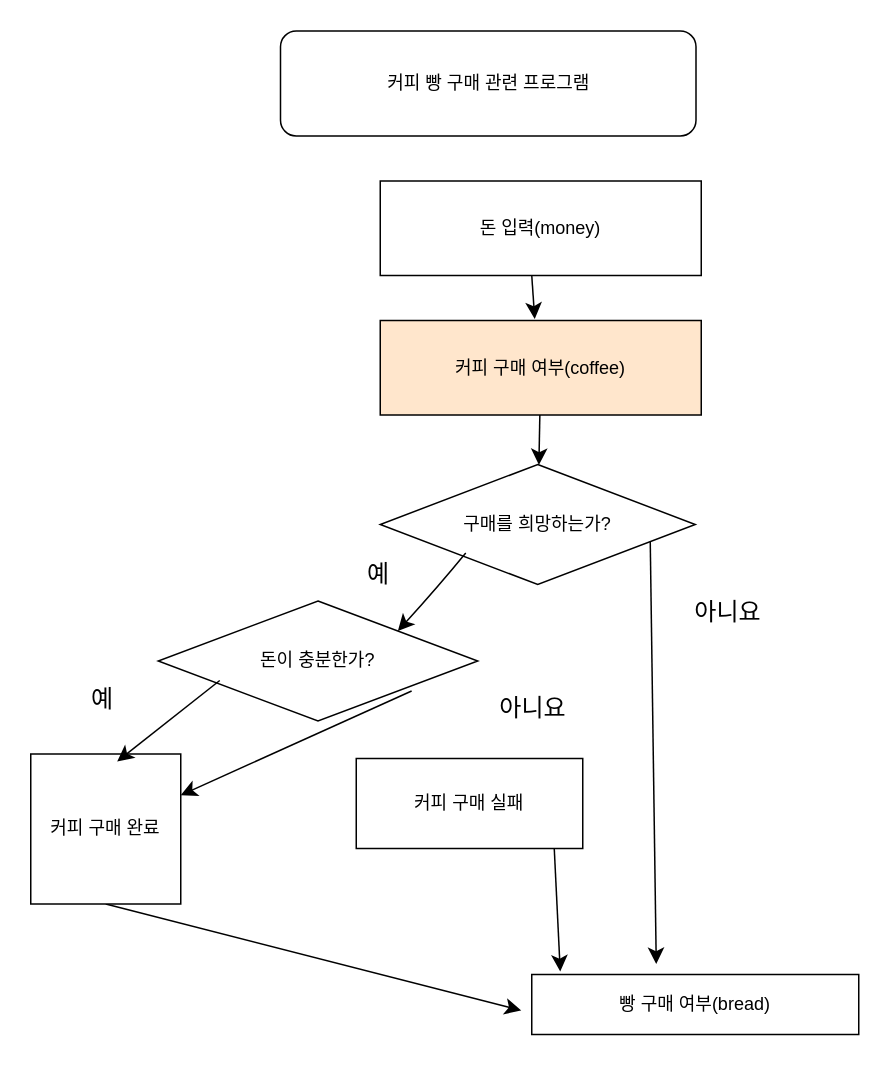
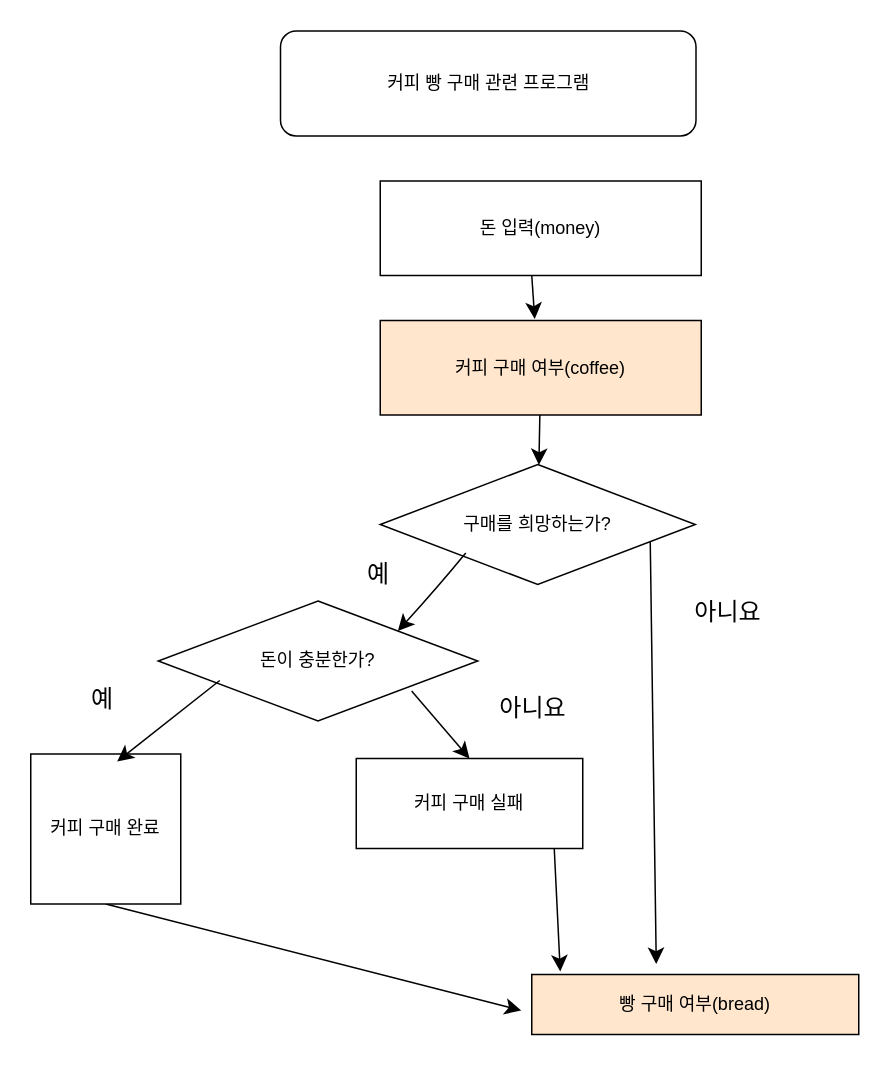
(301, 741) -> (437, 720)
(695, 1004) -> (695, 1004)
